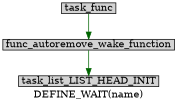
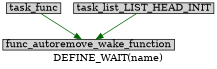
(89, 59) -> (119, 25)
